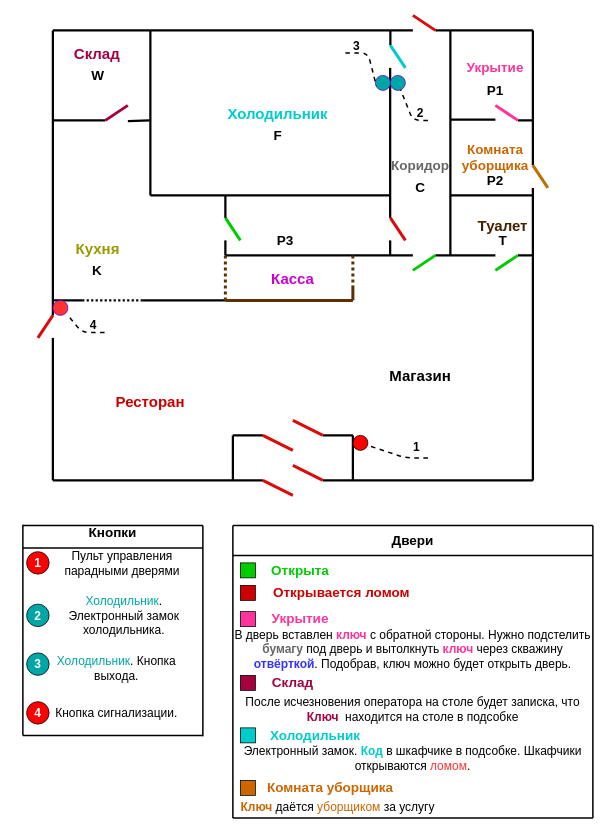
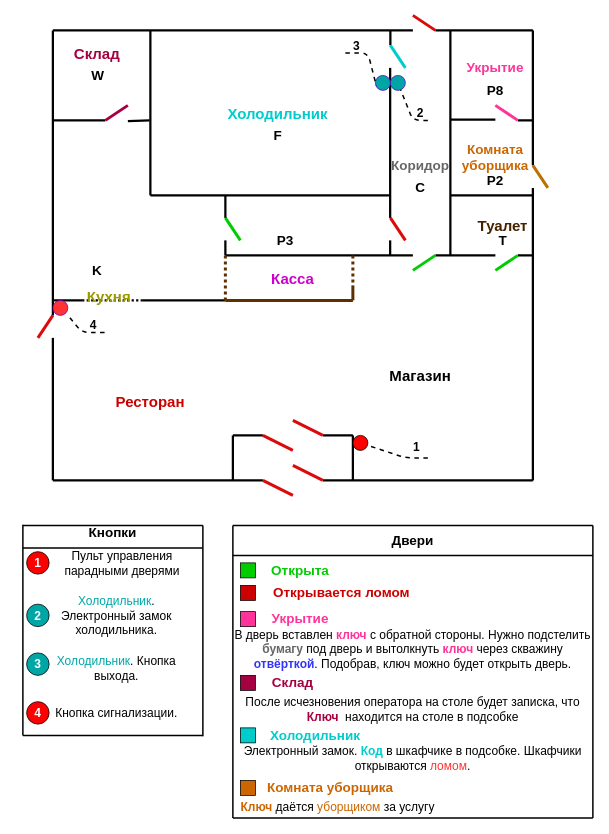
(495, 90) -> (495, 90)
(98, 248) -> (109, 297)
(124, 615) -> (117, 615)
